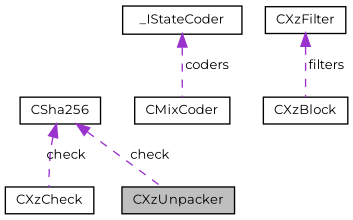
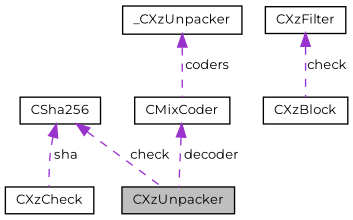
(182, 20) -> (182, 20)
(326, 66) -> (326, 66)
(65, 155) -> (65, 155)
none -> (180, 162)
